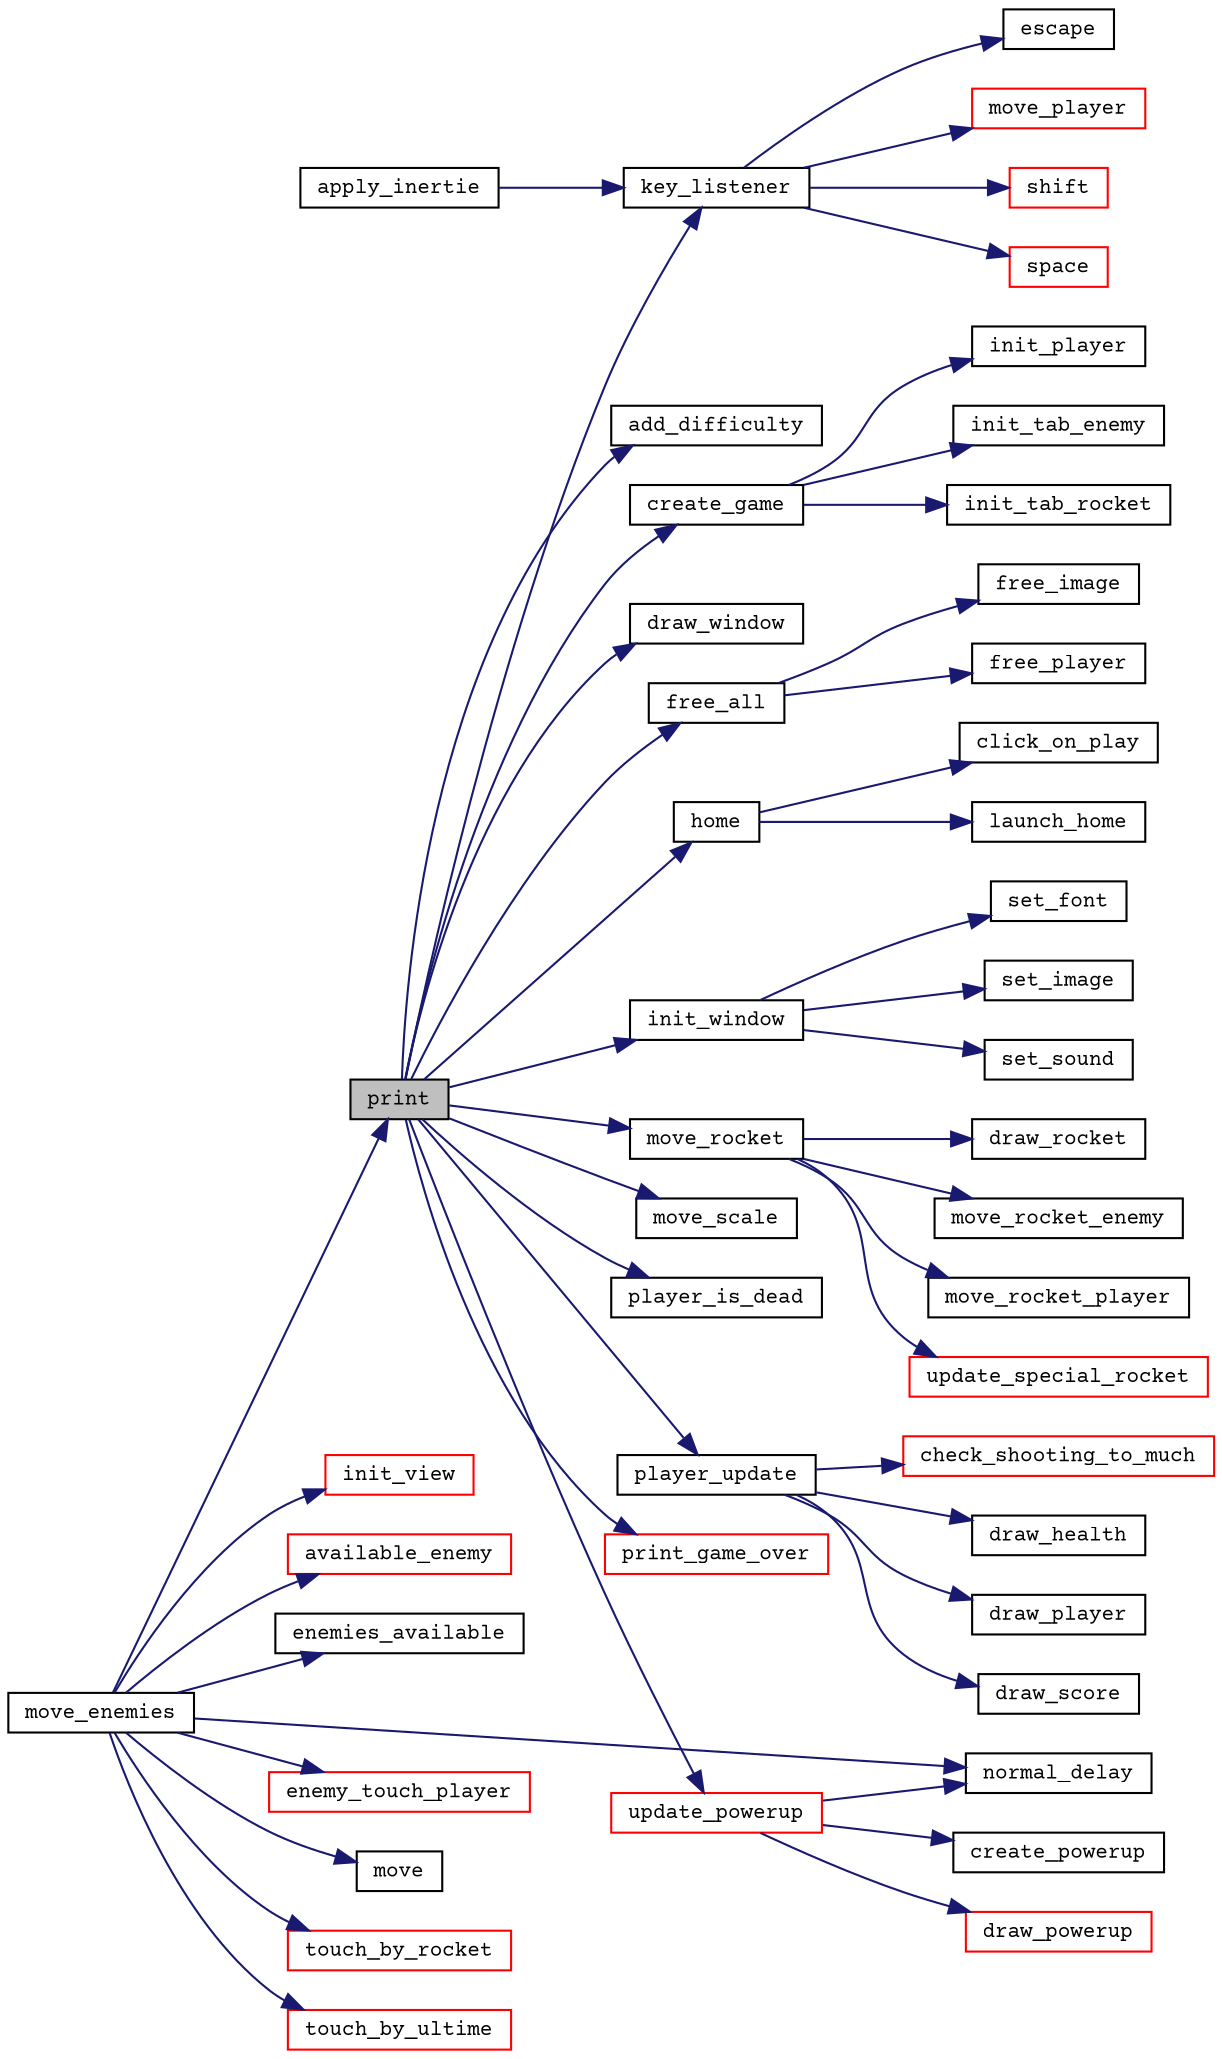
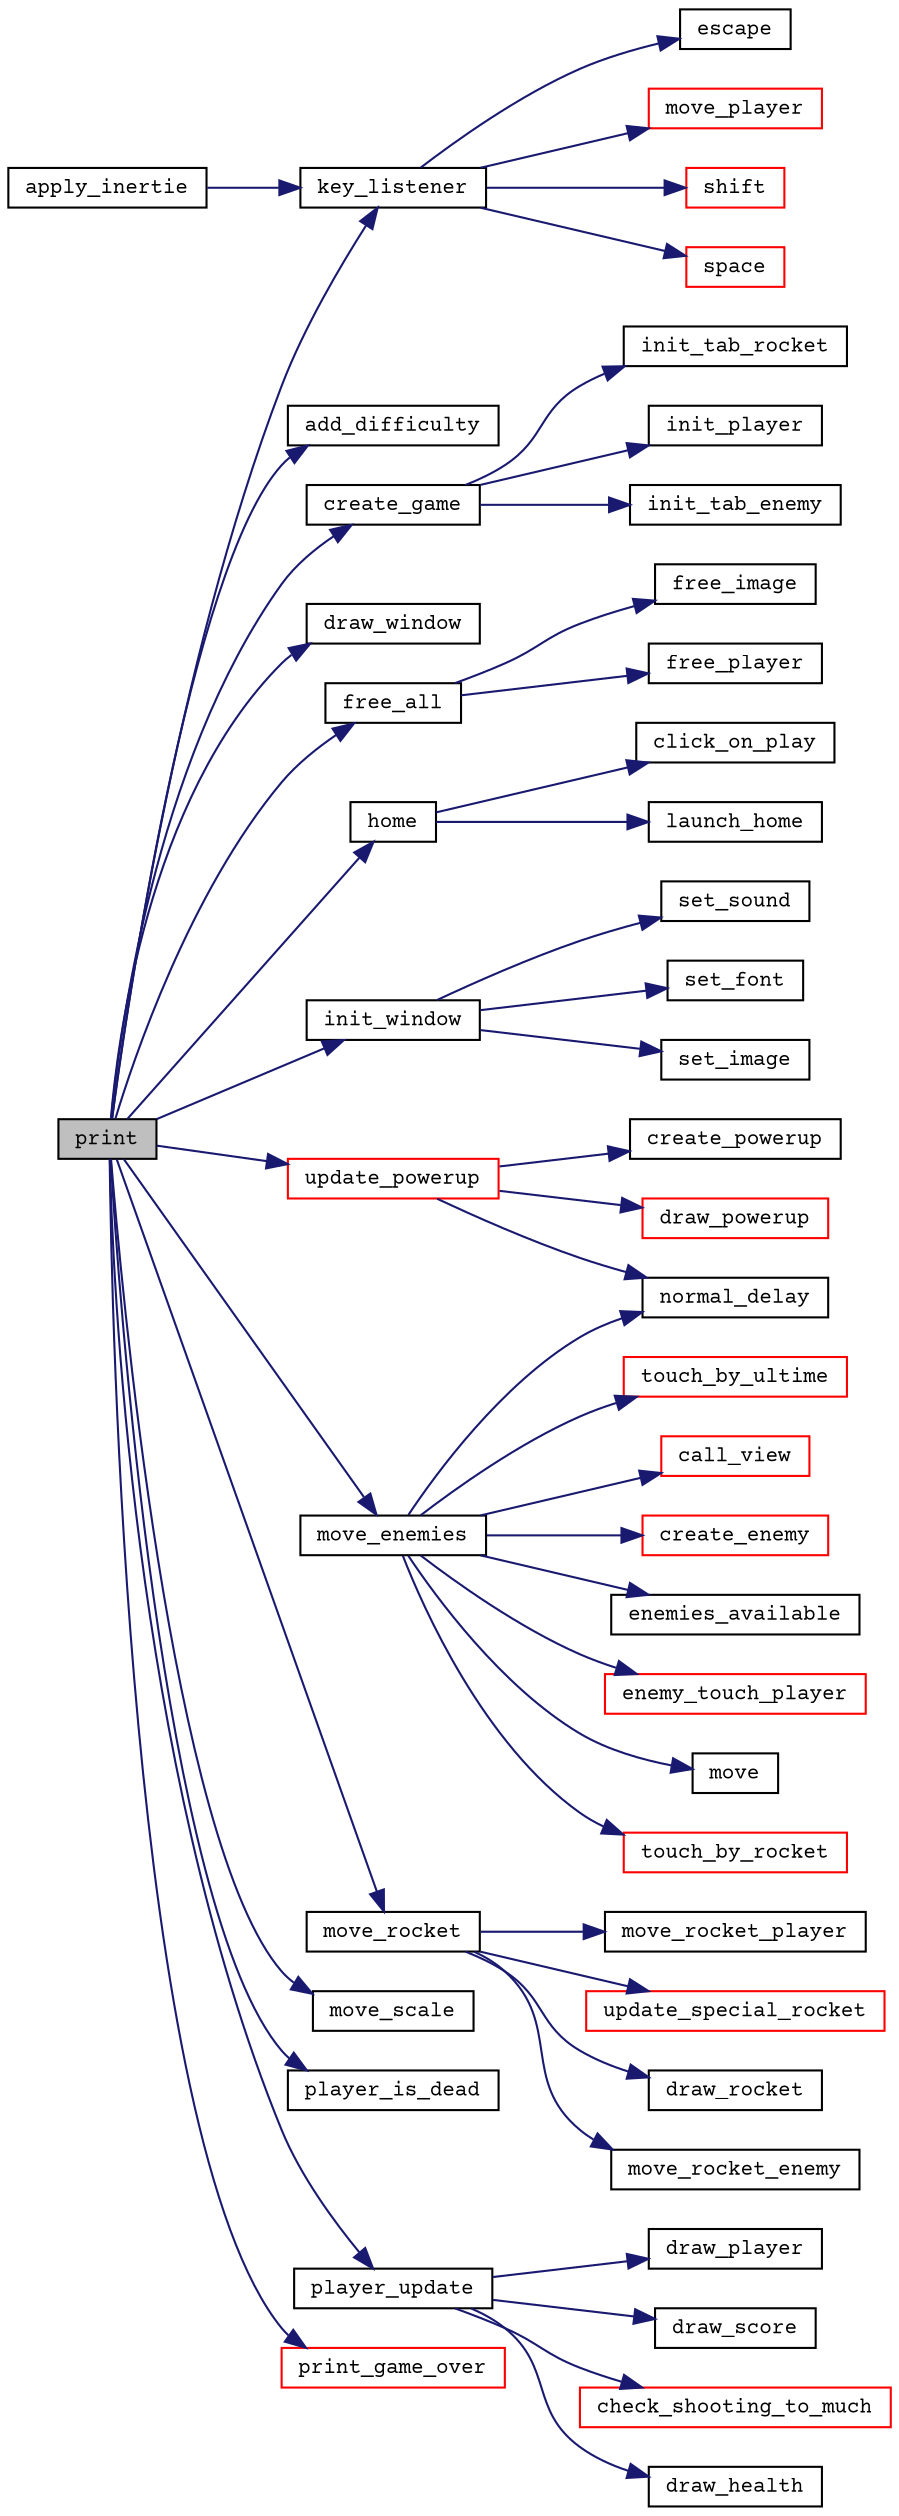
(246, 1415) -> (244, 1328)
(399, 1475) -> (735, 1456)
(399, 1554) -> (735, 1535)
